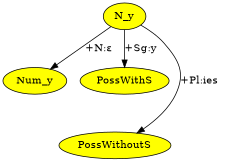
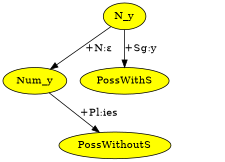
(180, 76) -> (71, 110)
